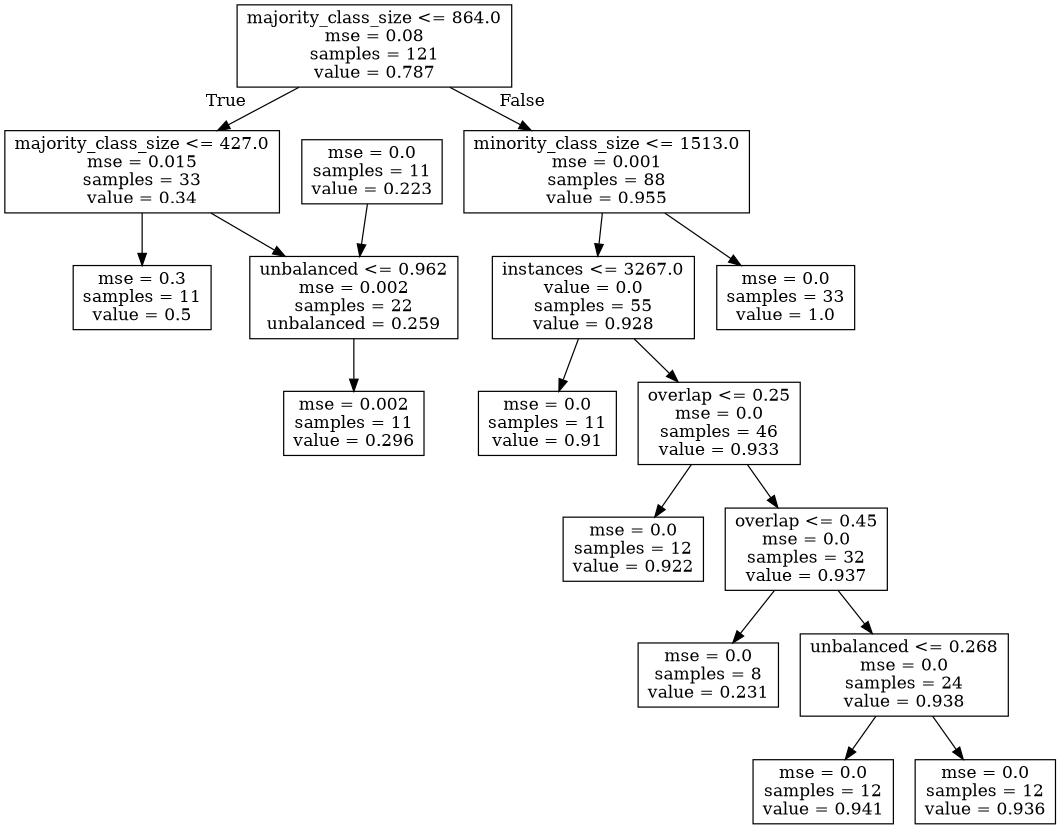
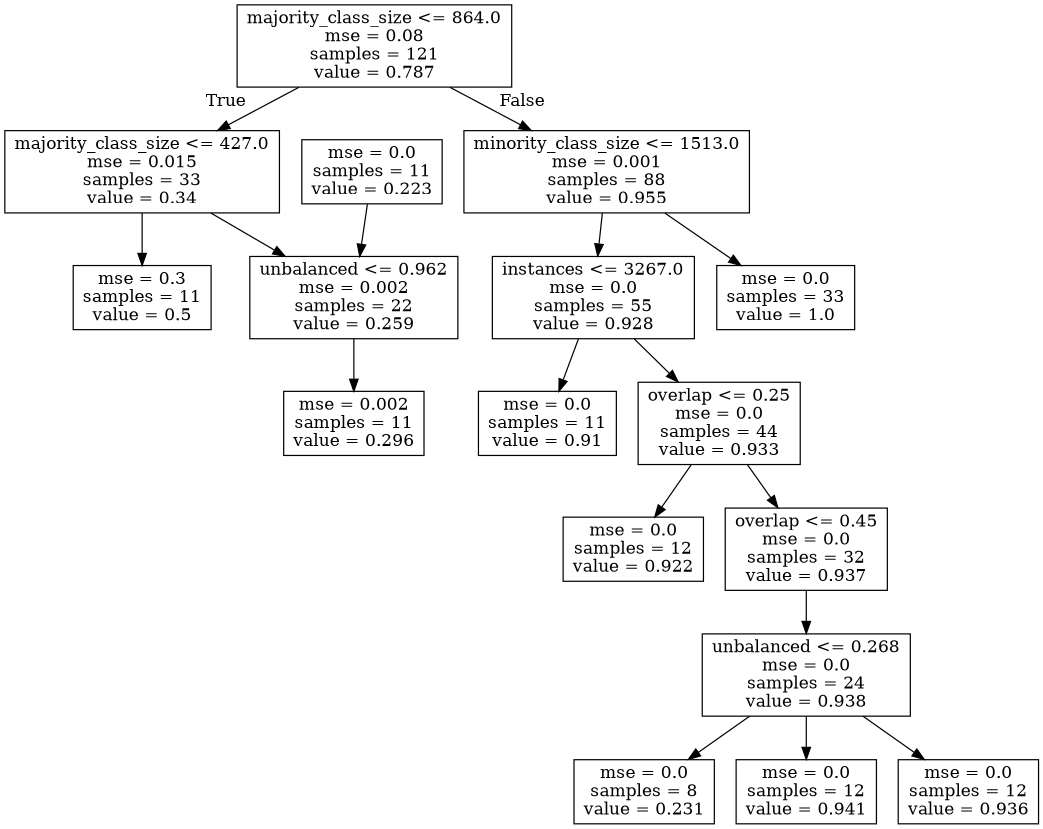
(354, 298) -> (354, 298)
(593, 298) -> (593, 298)
(719, 423) -> (719, 423)
(757, 612) -> (724, 734)
